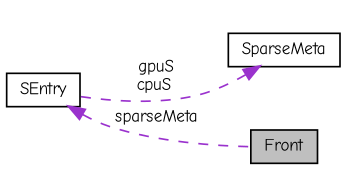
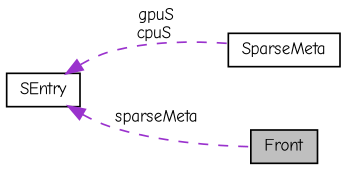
(165, 100) -> (152, 44)
